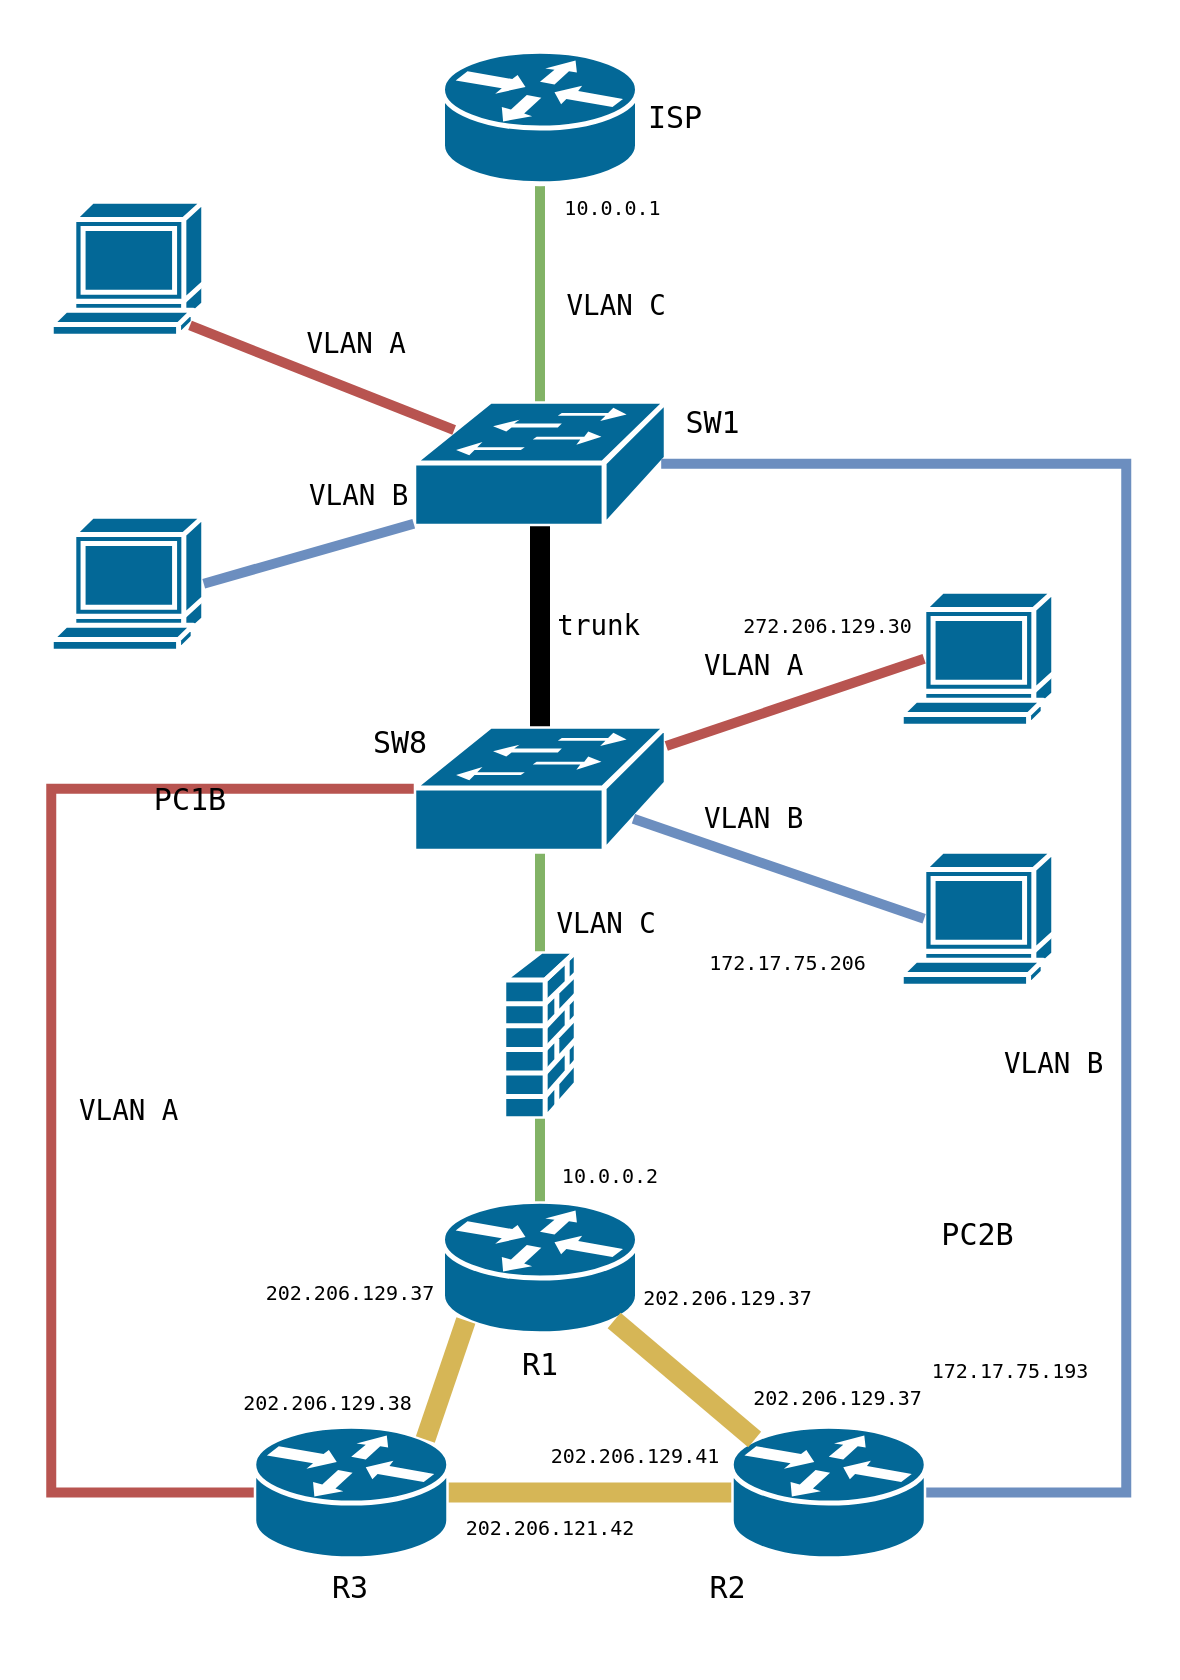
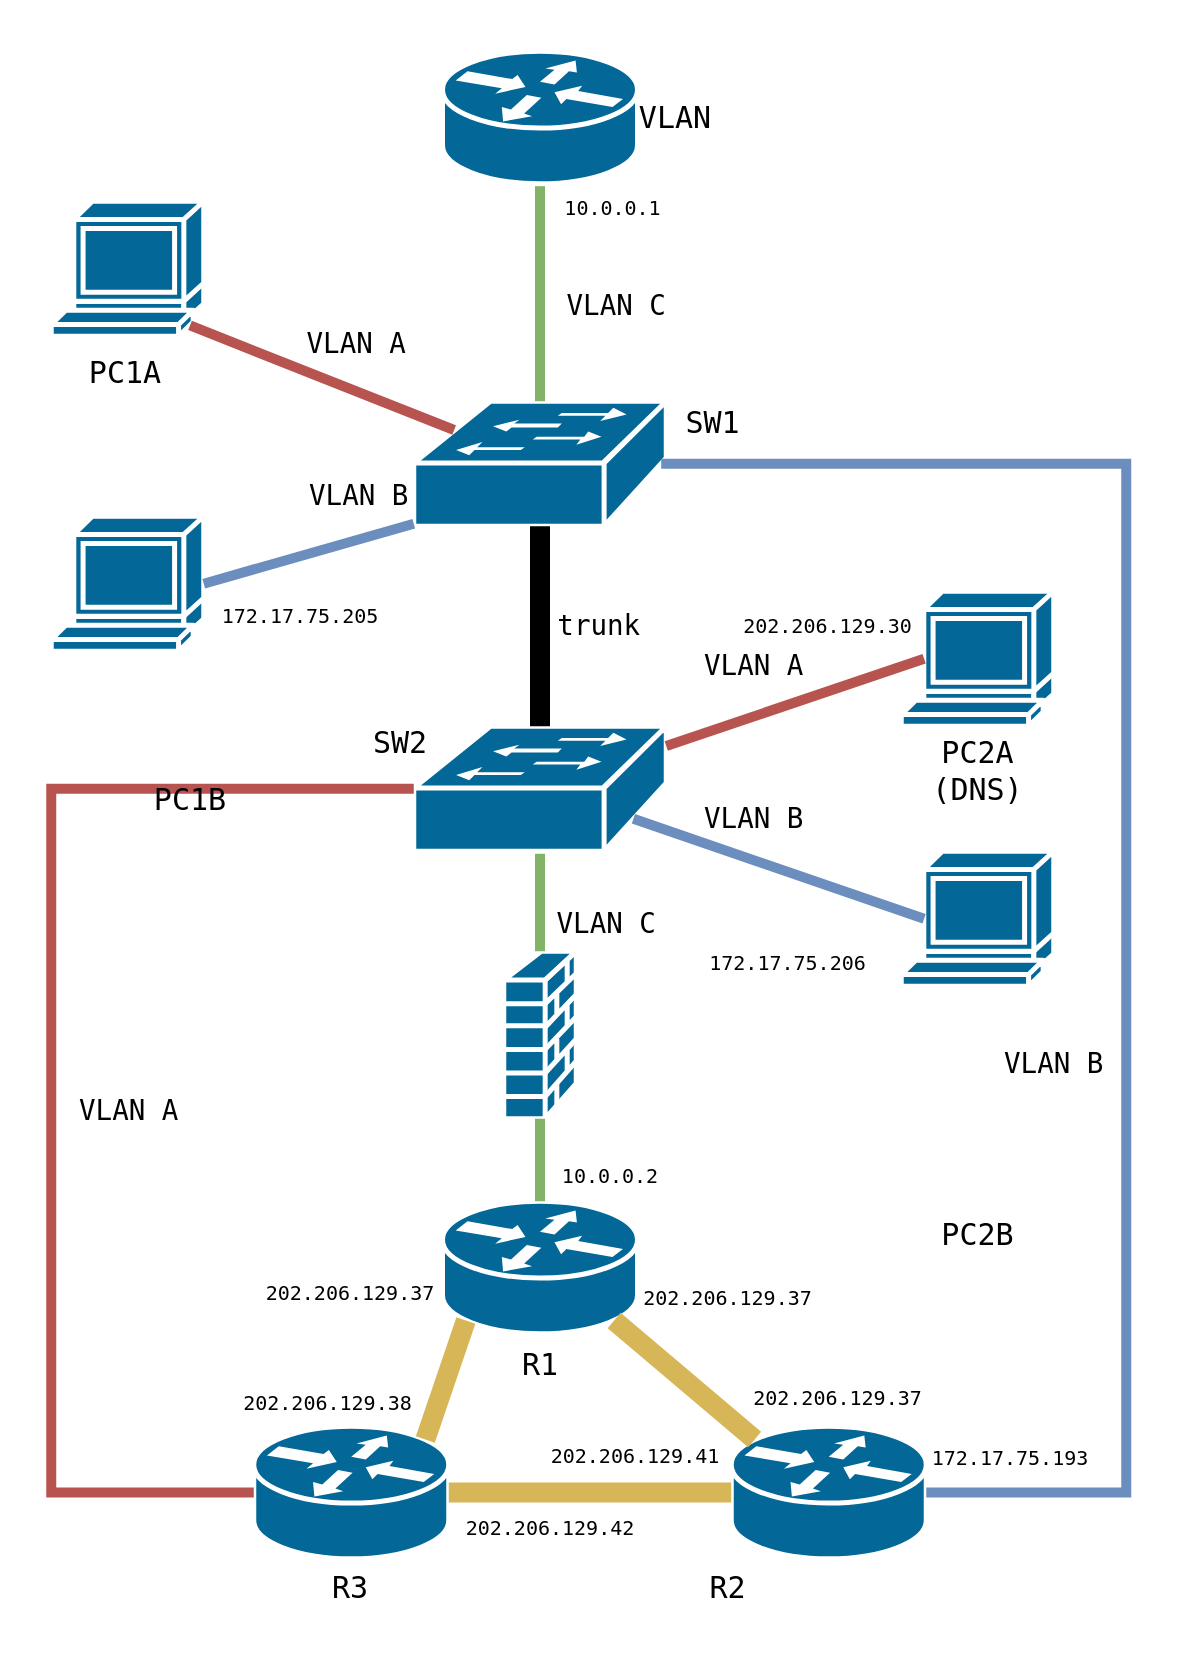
(676, 119) -> (676, 119)
none -> (126, 374)
none -> (301, 614)
(829, 624) -> (829, 624)
(401, 744) -> (401, 744)
none -> (979, 771)
(1011, 1371) -> (1011, 1459)
(551, 1526) -> (551, 1526)
